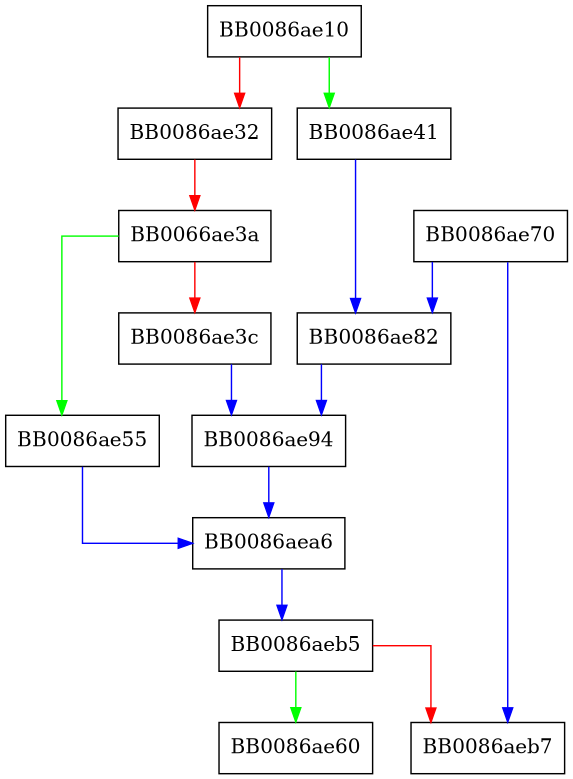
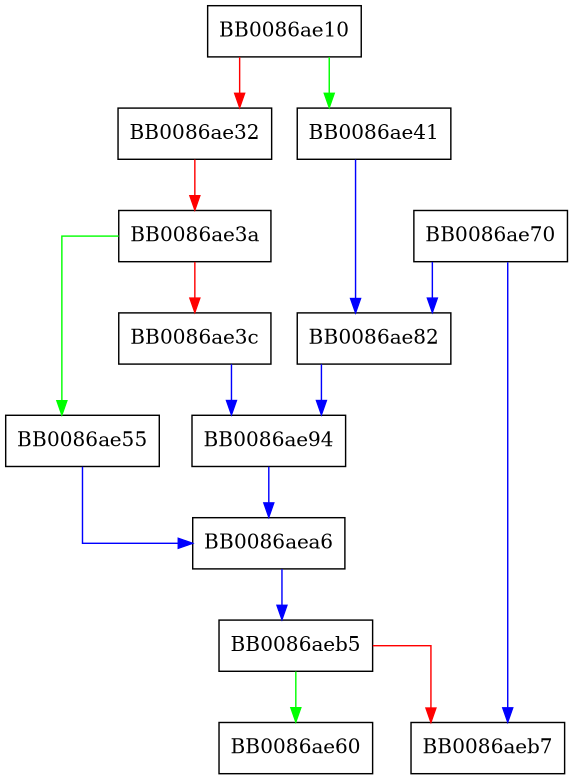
(195, 236) -> (195, 236)
